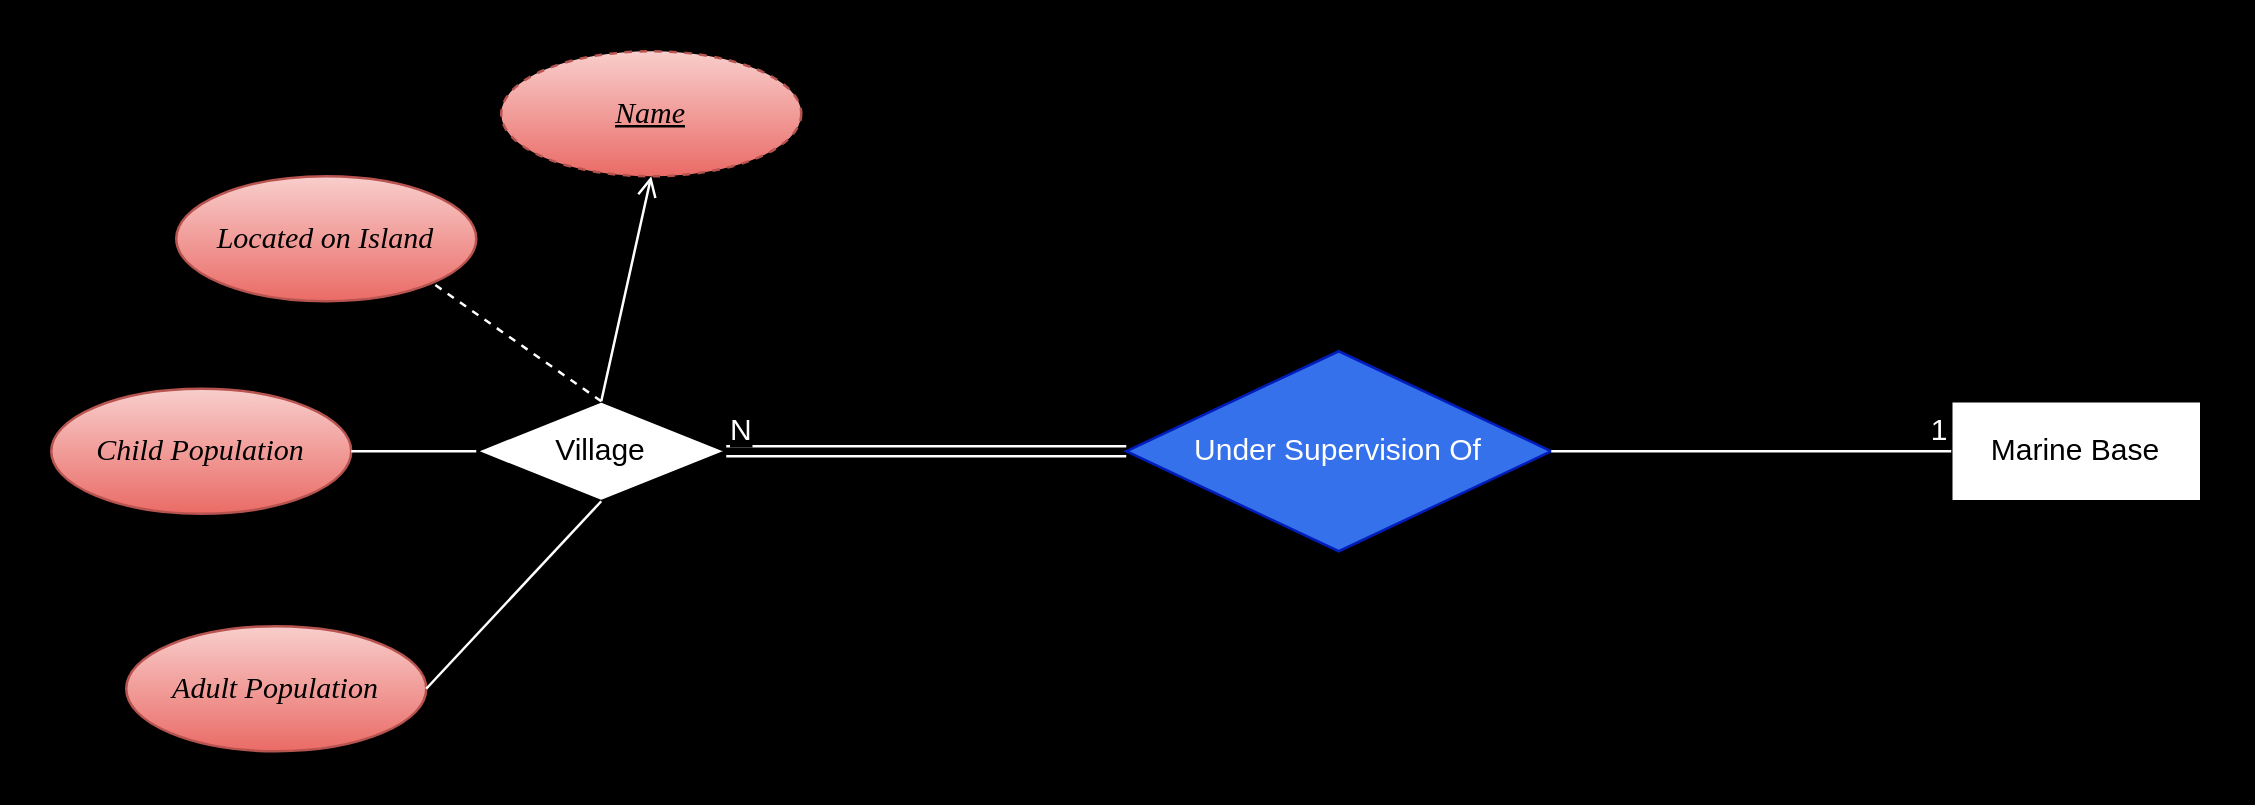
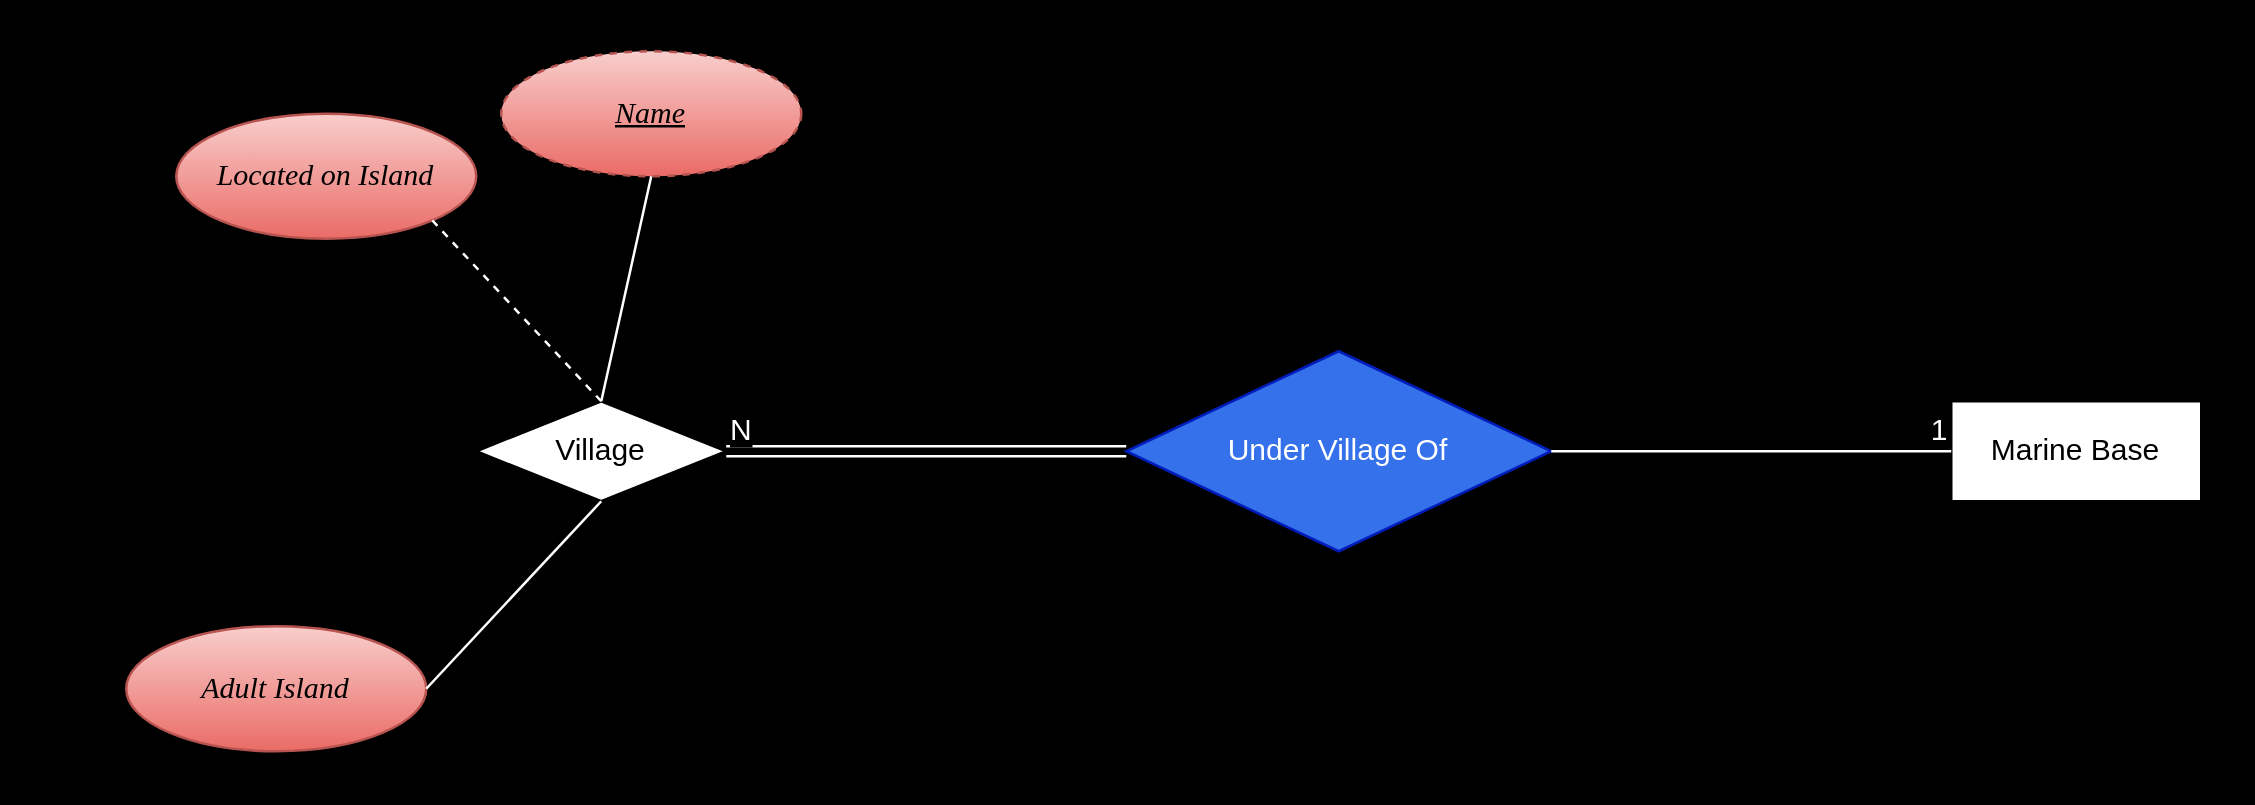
(649, 186) -> (650, 182)
(326, 239) -> (326, 176)
(201, 451) -> none
(413, 451) -> none
(1339, 451) -> (1339, 451)
(276, 689) -> (276, 689)
